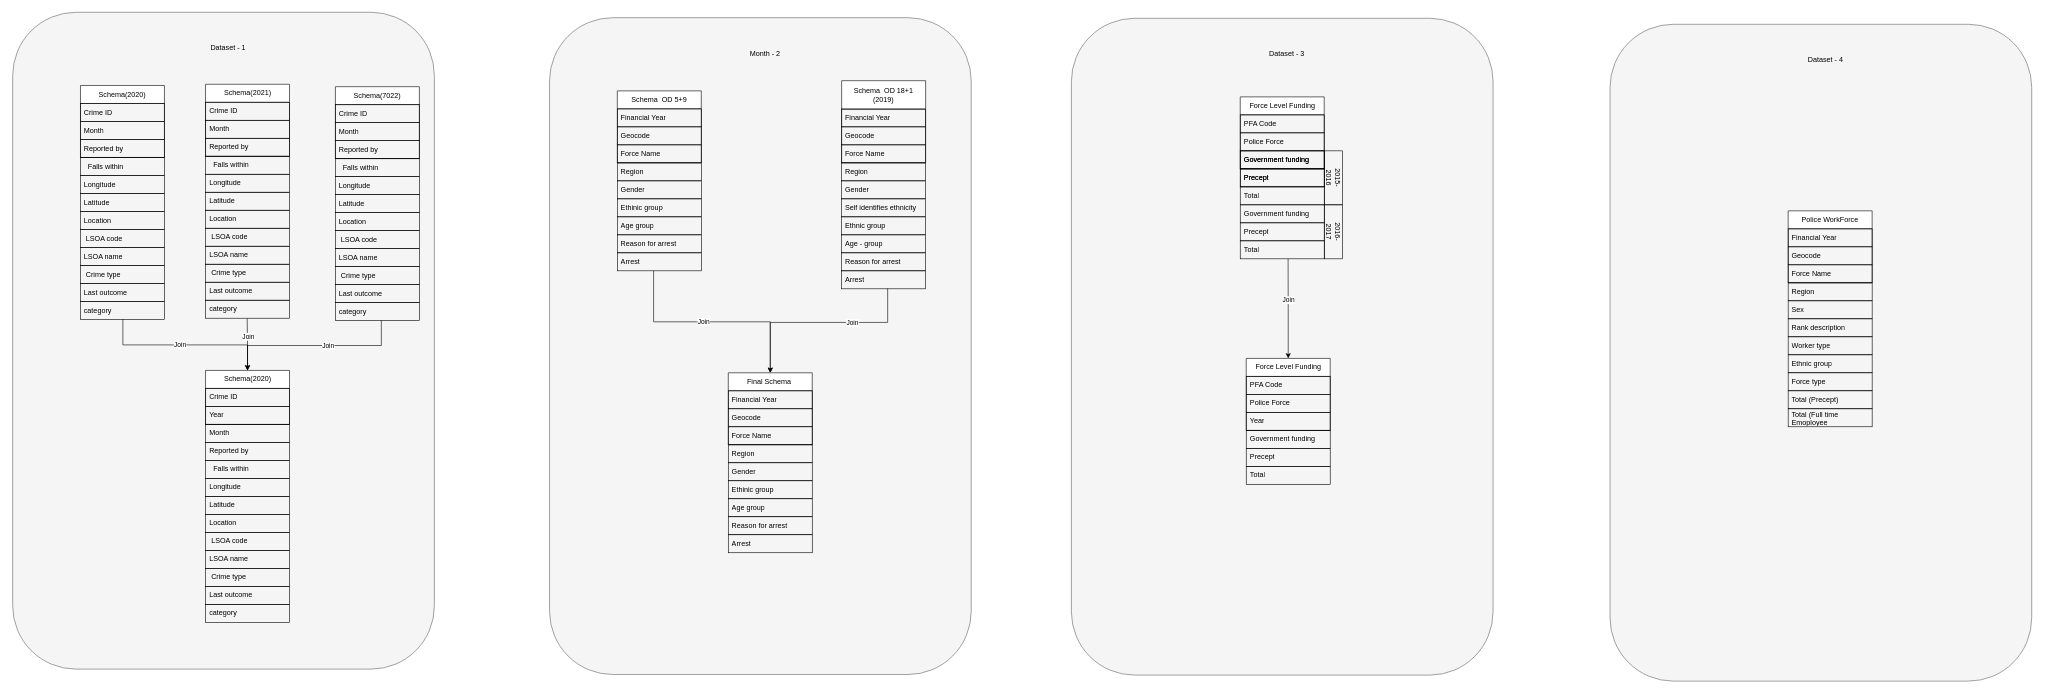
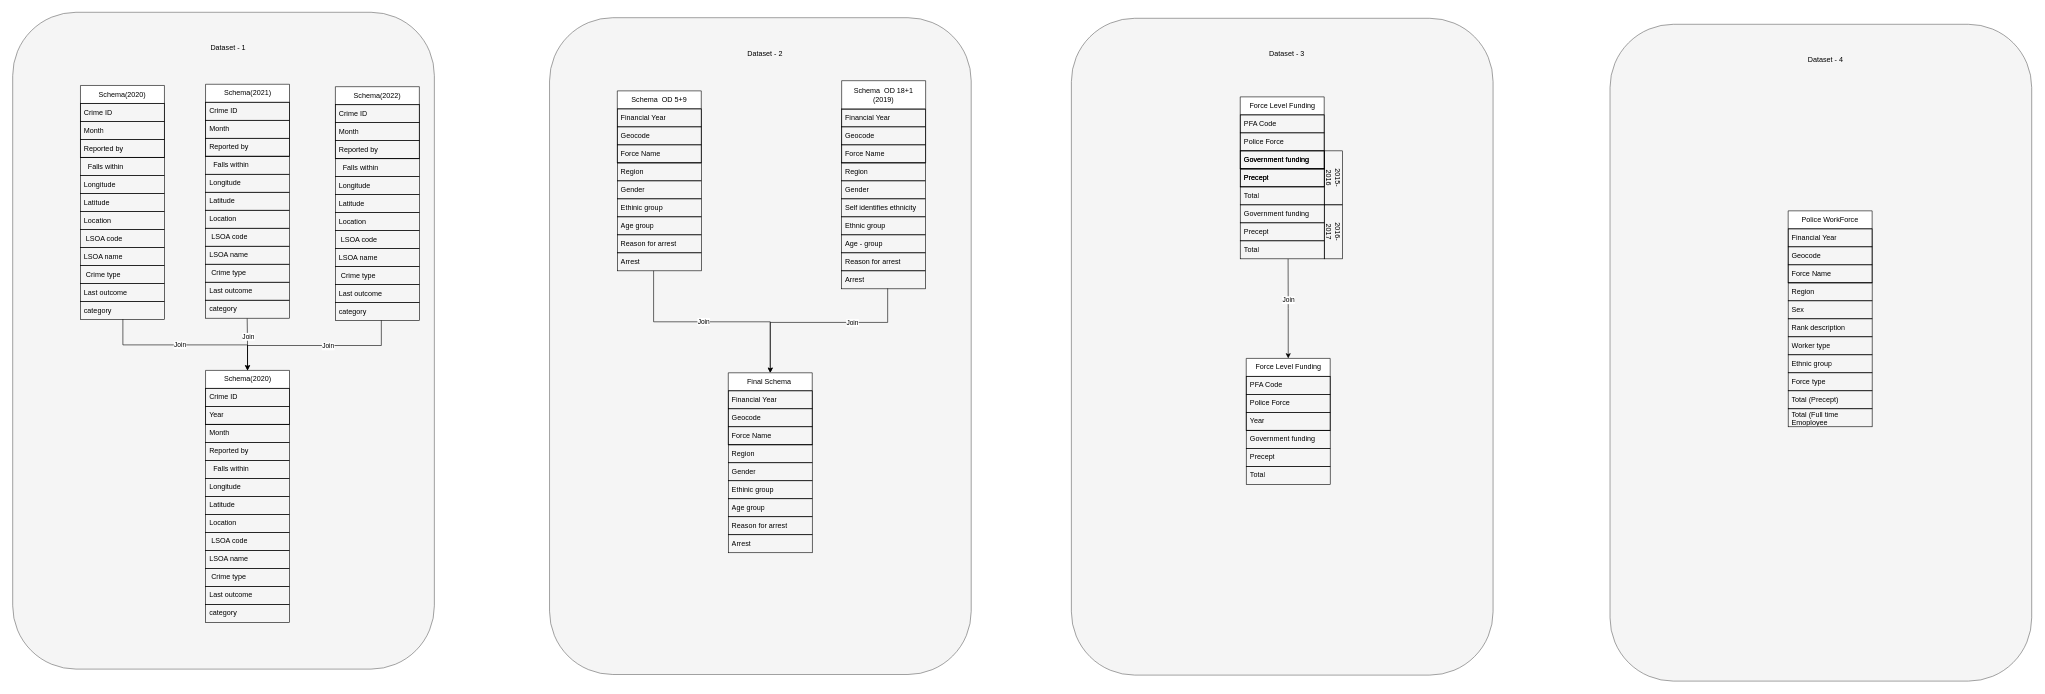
(765, 54) -> (765, 54)
(377, 96) -> (377, 96)
